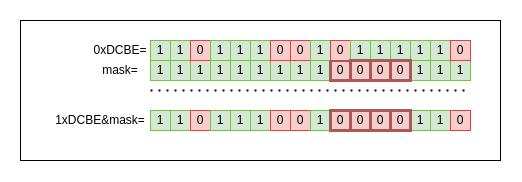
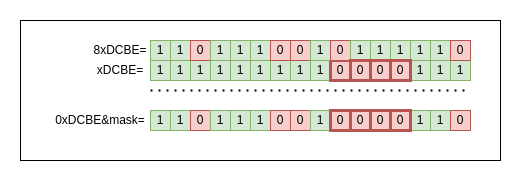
(121, 51) -> (121, 51)
(121, 71) -> (121, 71)
(101, 121) -> (101, 121)
